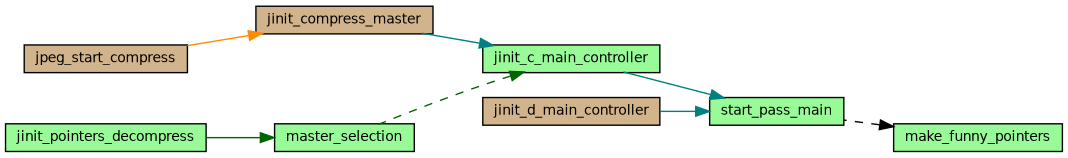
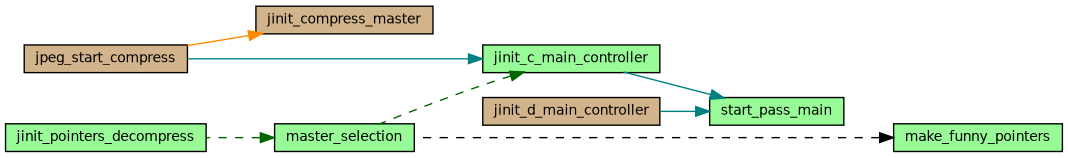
(451, 38) -> (328, 59)
(862, 122) -> (647, 138)
(233, 138) -> (233, 138)
